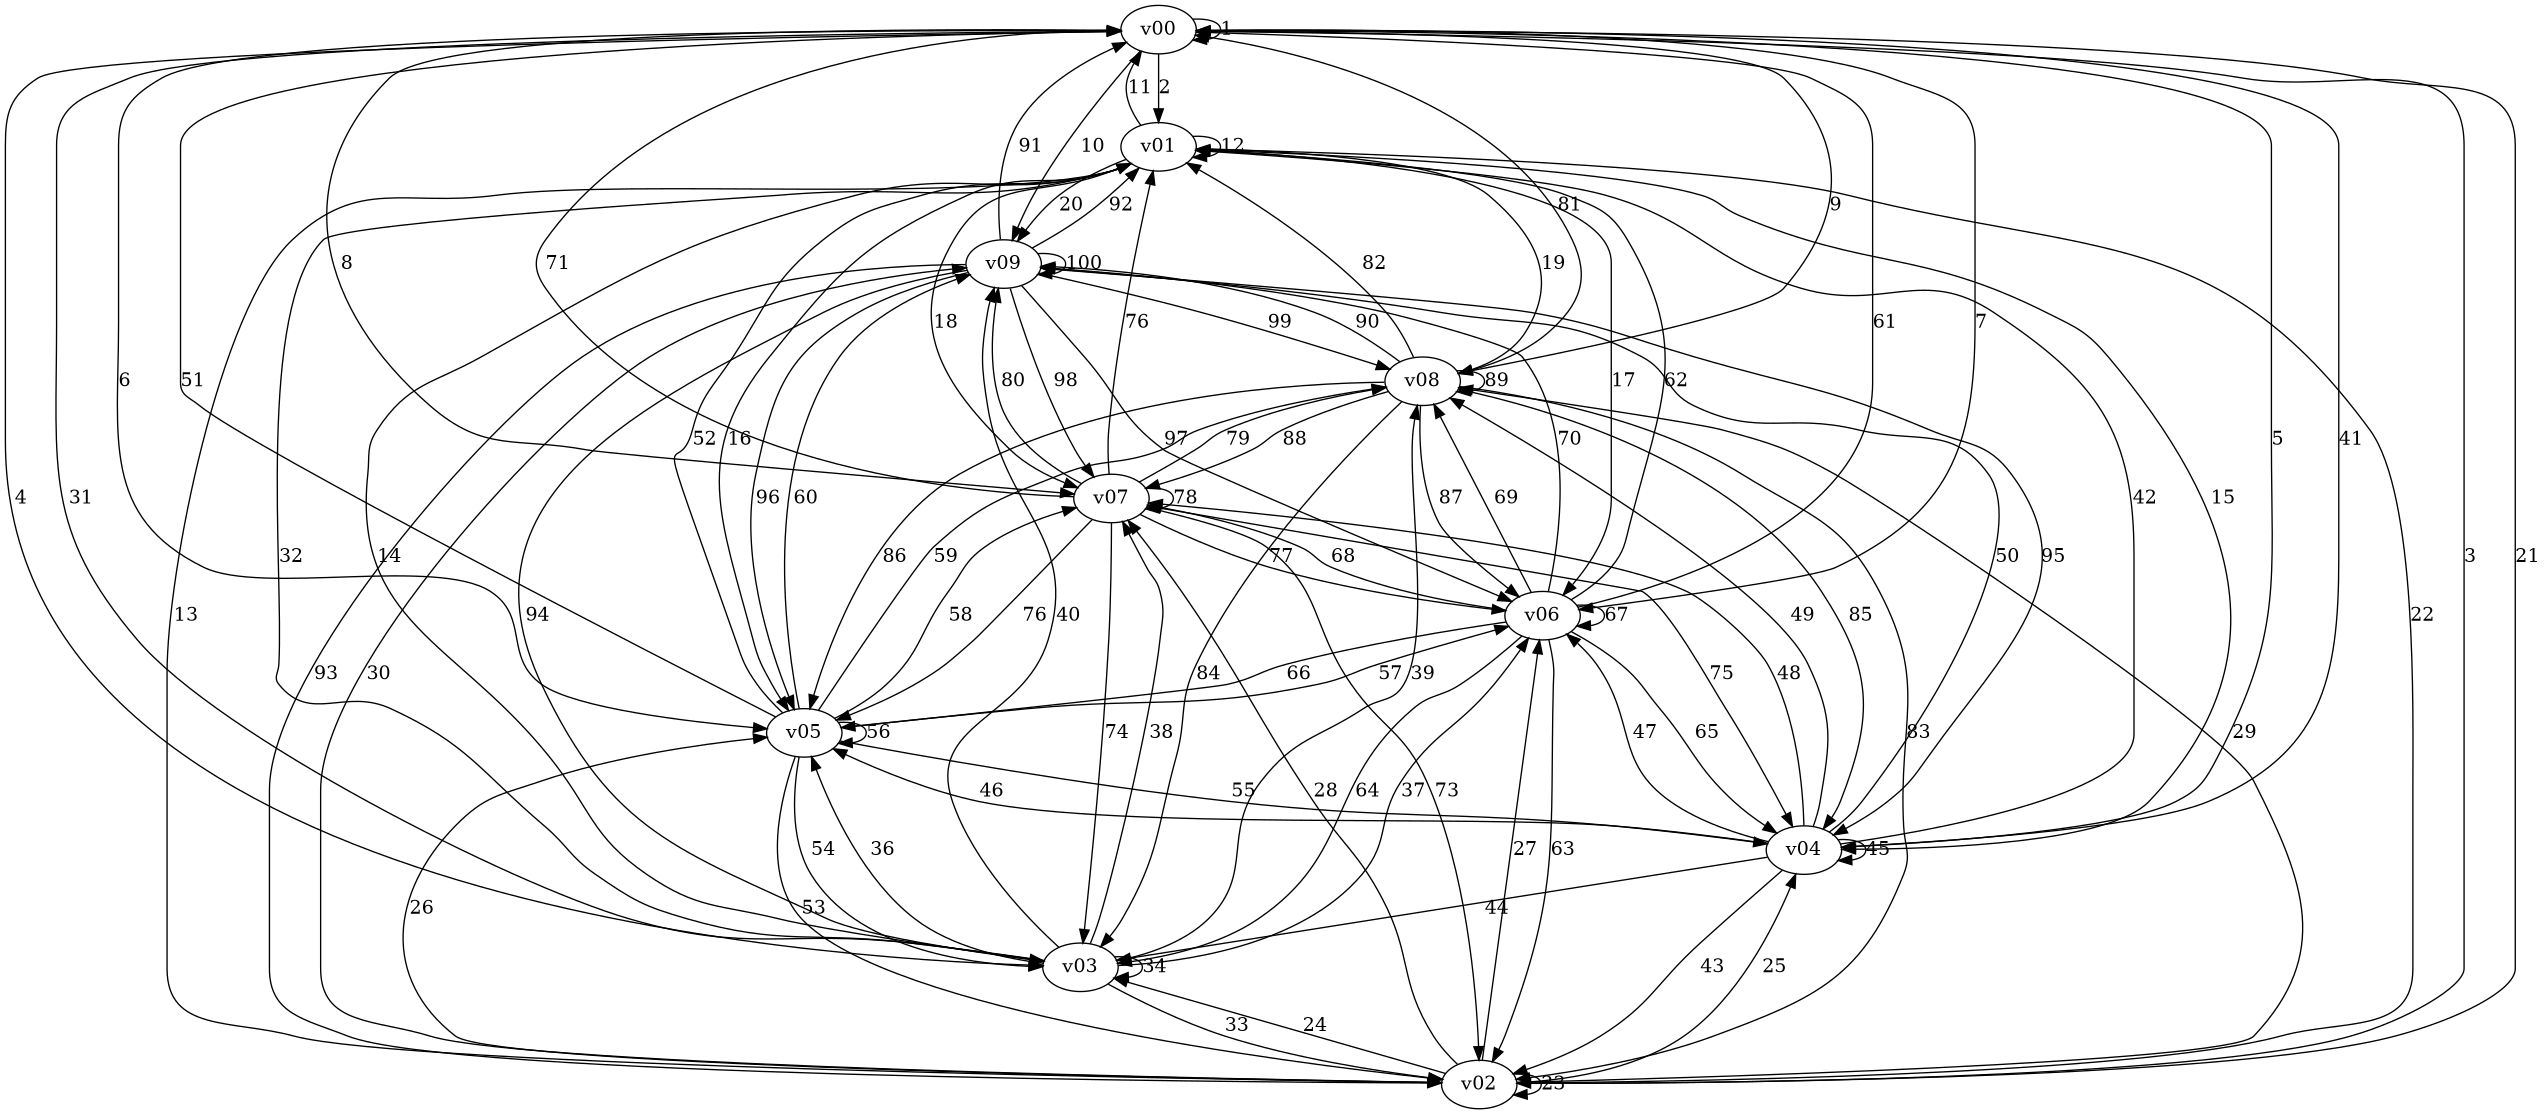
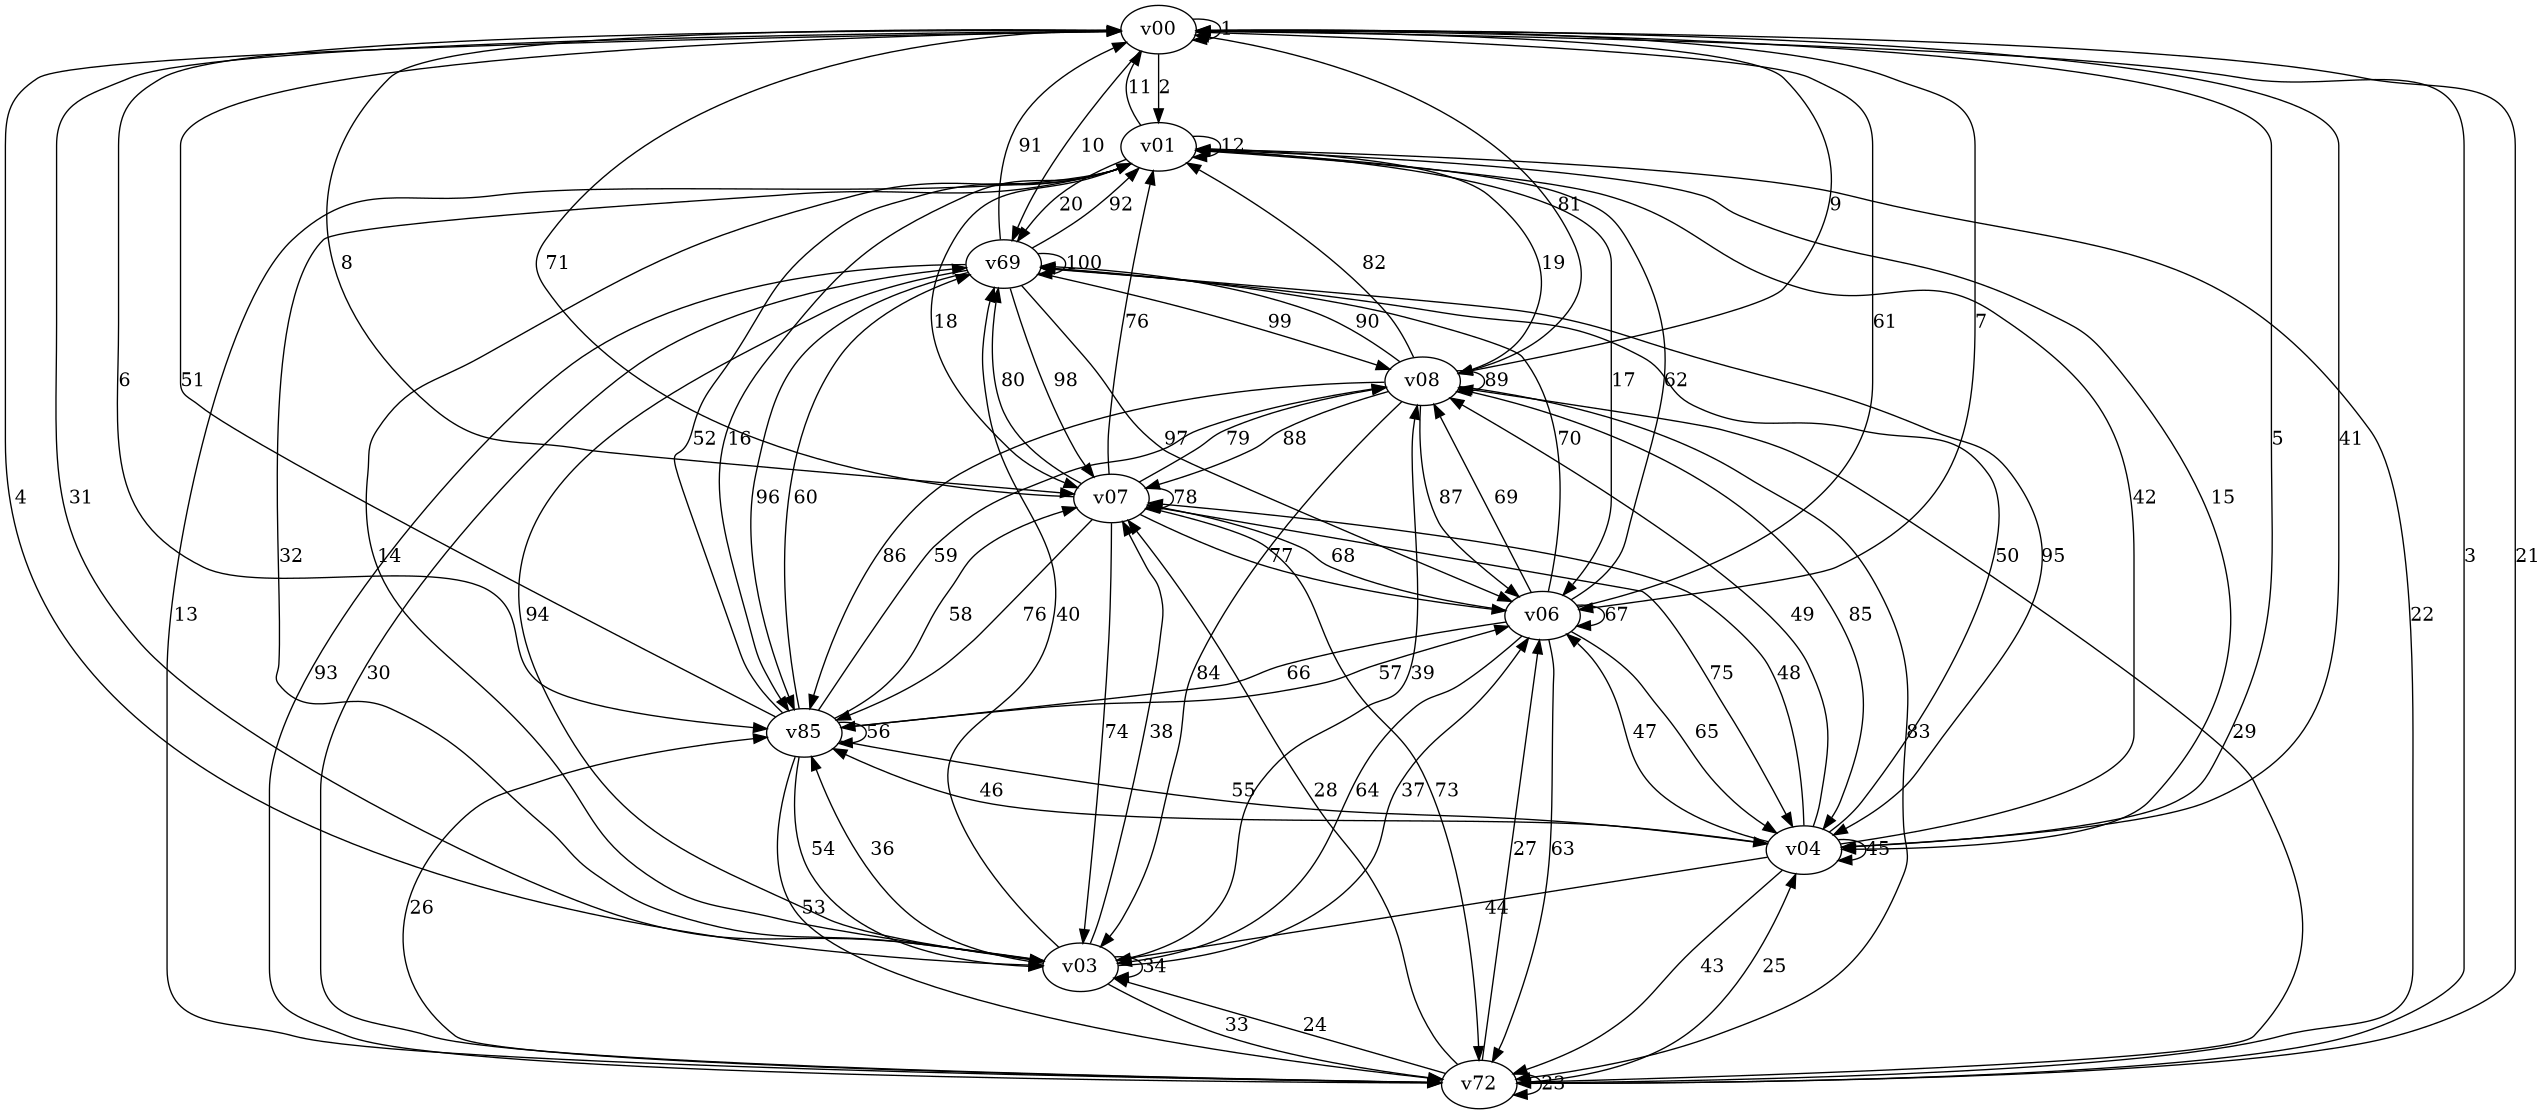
(1004, 264) -> (1004, 264)
(804, 733) -> (804, 733)
(1479, 1085) -> (1479, 1085)
